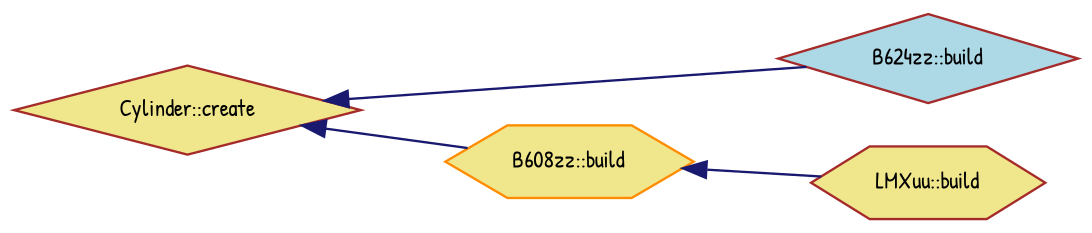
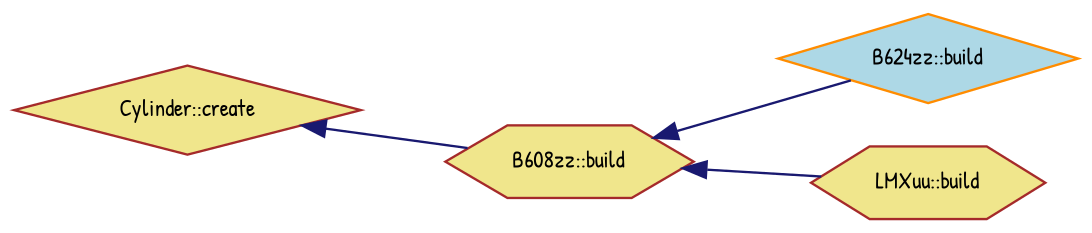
(928, 59) -> (928, 59)
(578, 83) -> (764, 106)
(570, 162) -> (570, 162)
